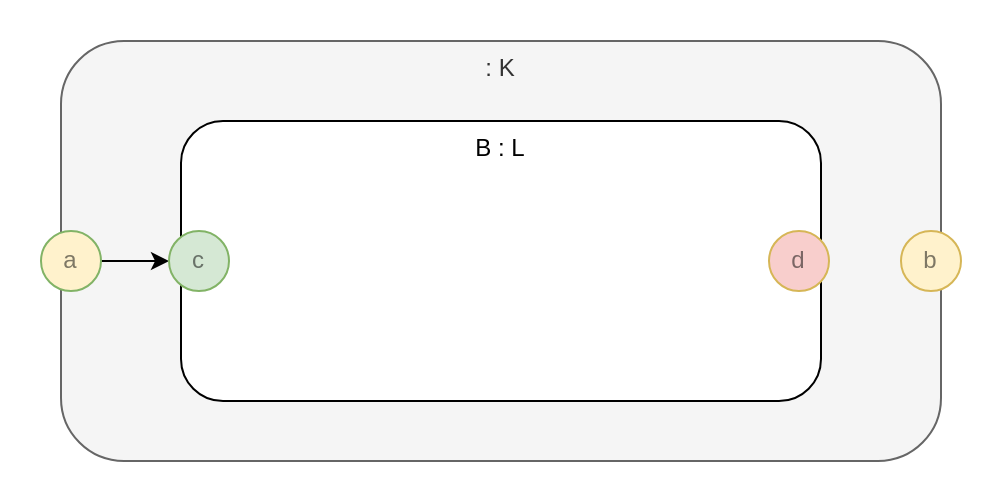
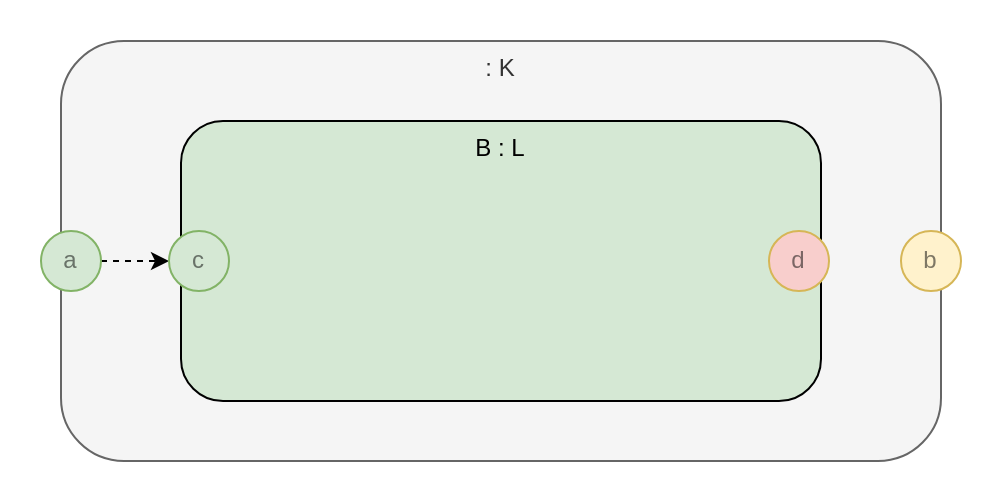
(71, 261) -> (71, 261)
(126, 261) -> (126, 261)
(501, 261) -> (501, 261)
